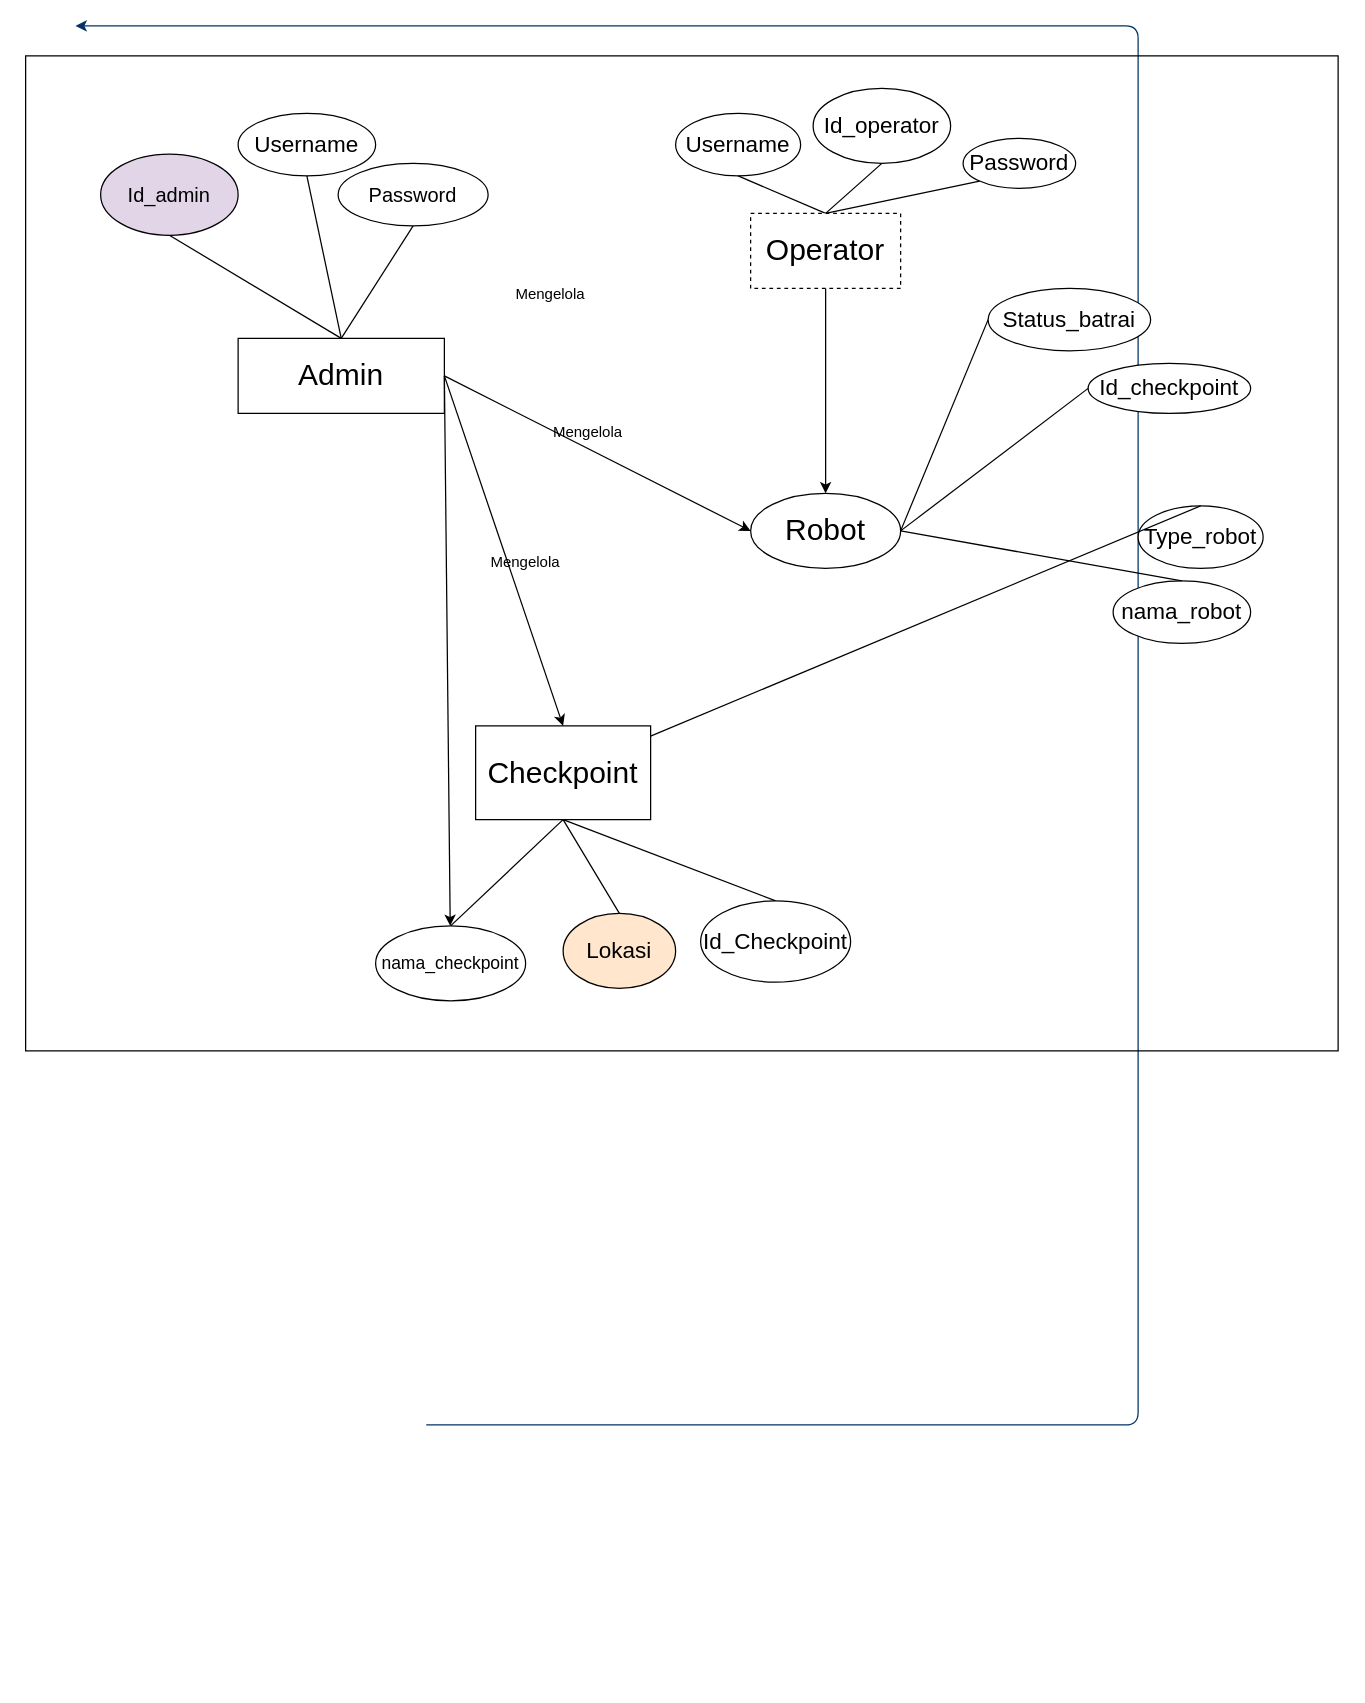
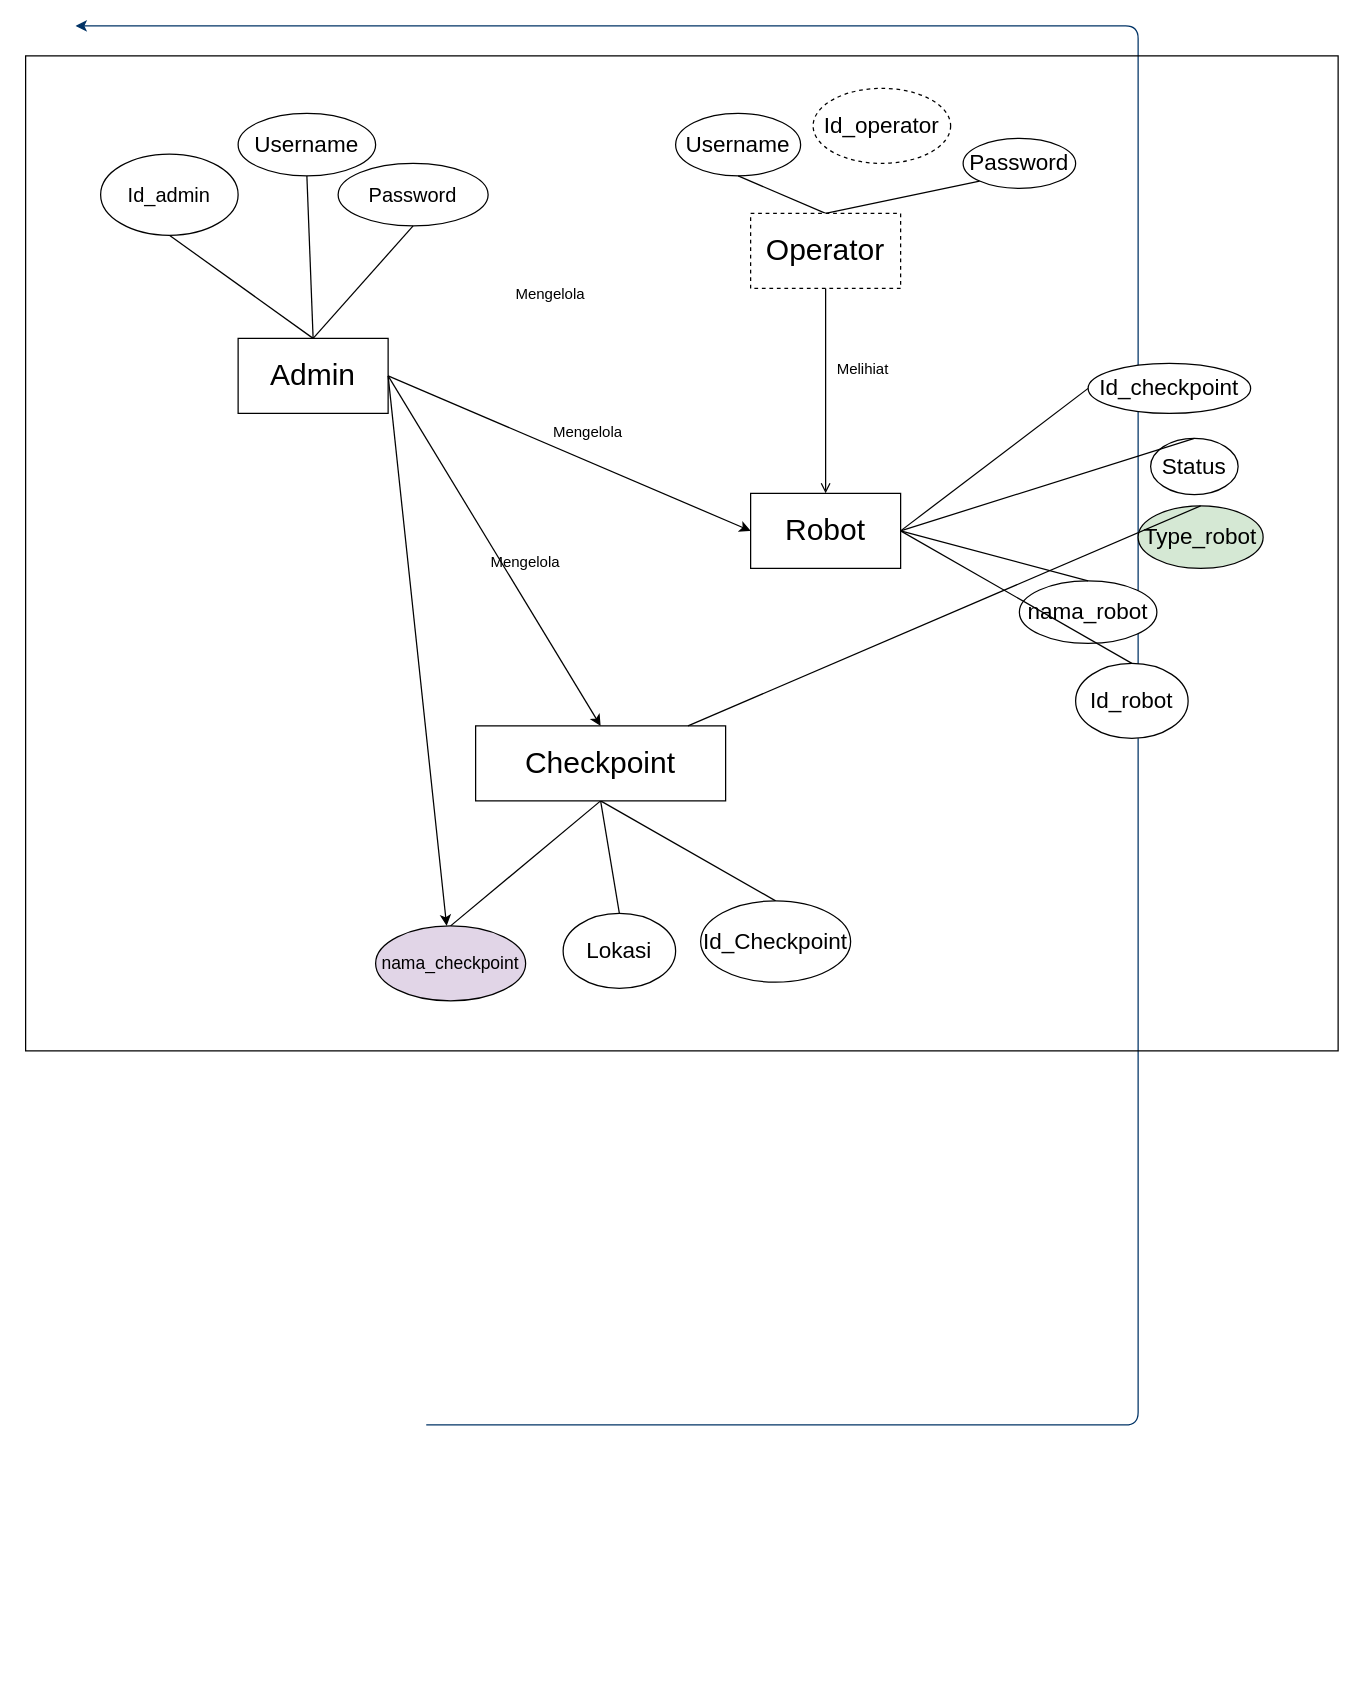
(882, 126) -> (882, 126)
(856, 186) -> none
(169, 194) -> (169, 194)
(1069, 319) -> none
none -> (863, 369)
(341, 376) -> (313, 376)
(946, 421) -> none
none -> (1194, 466)
(826, 483) -> (826, 485)
none -> (1051, 483)
(826, 531) -> (826, 531)
(1201, 537) -> (1201, 537)
(1182, 612) -> (1088, 612)
none -> (1068, 627)
none -> (1132, 701)
(563, 773) -> (601, 763)
(619, 951) -> (619, 951)
(451, 963) -> (451, 963)
